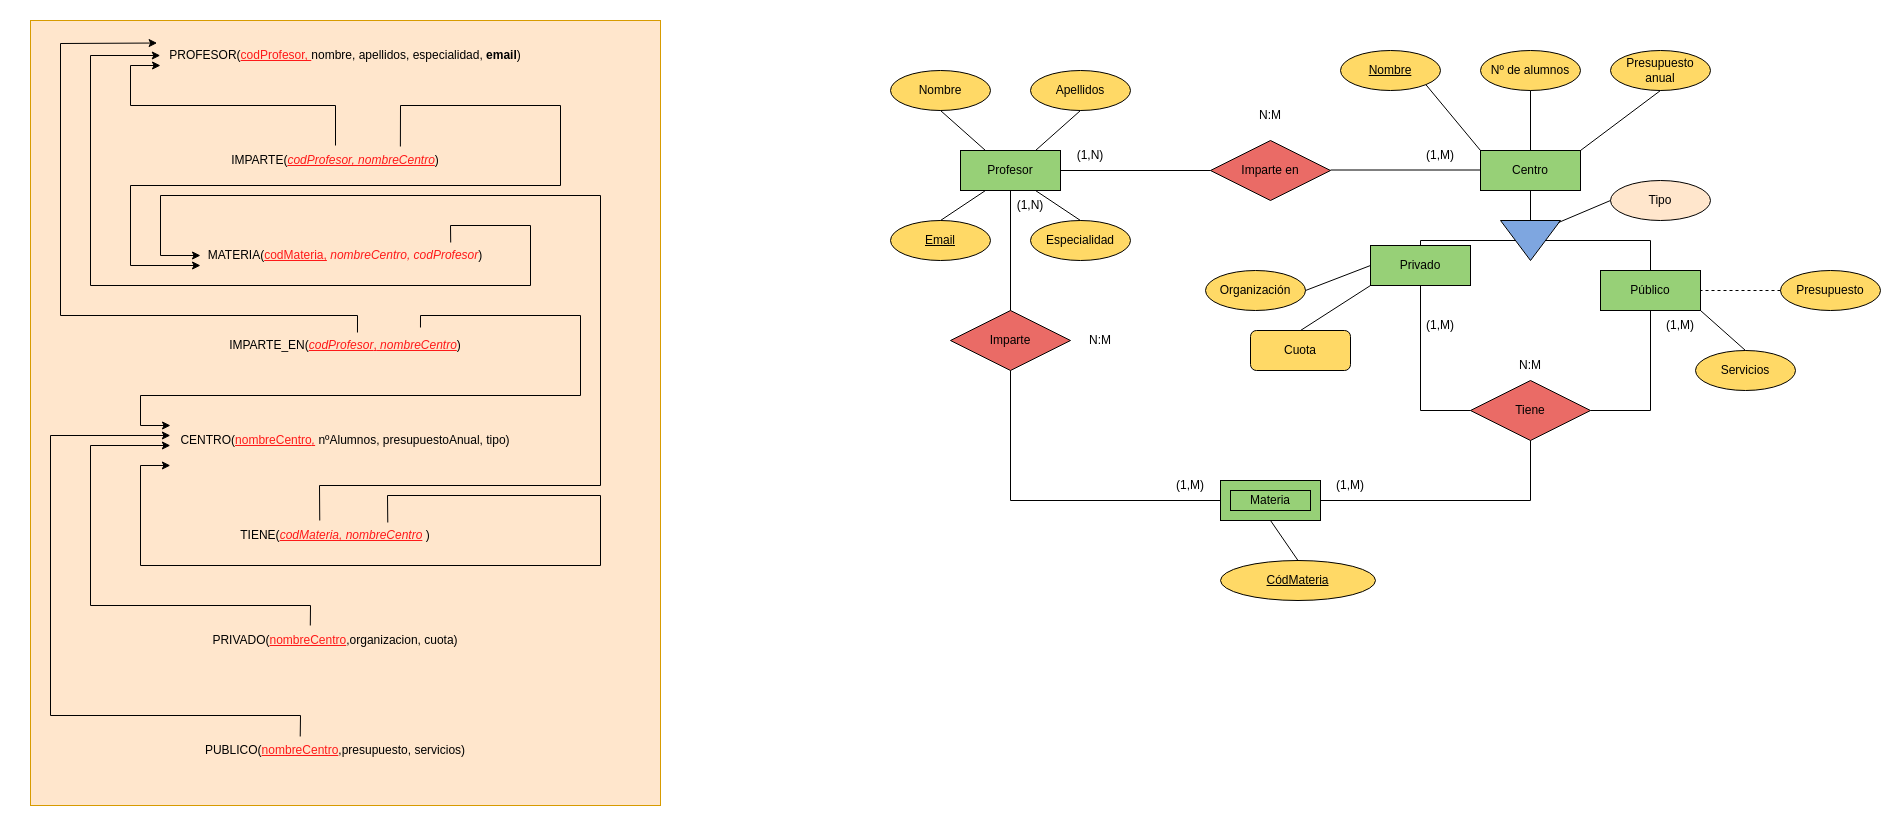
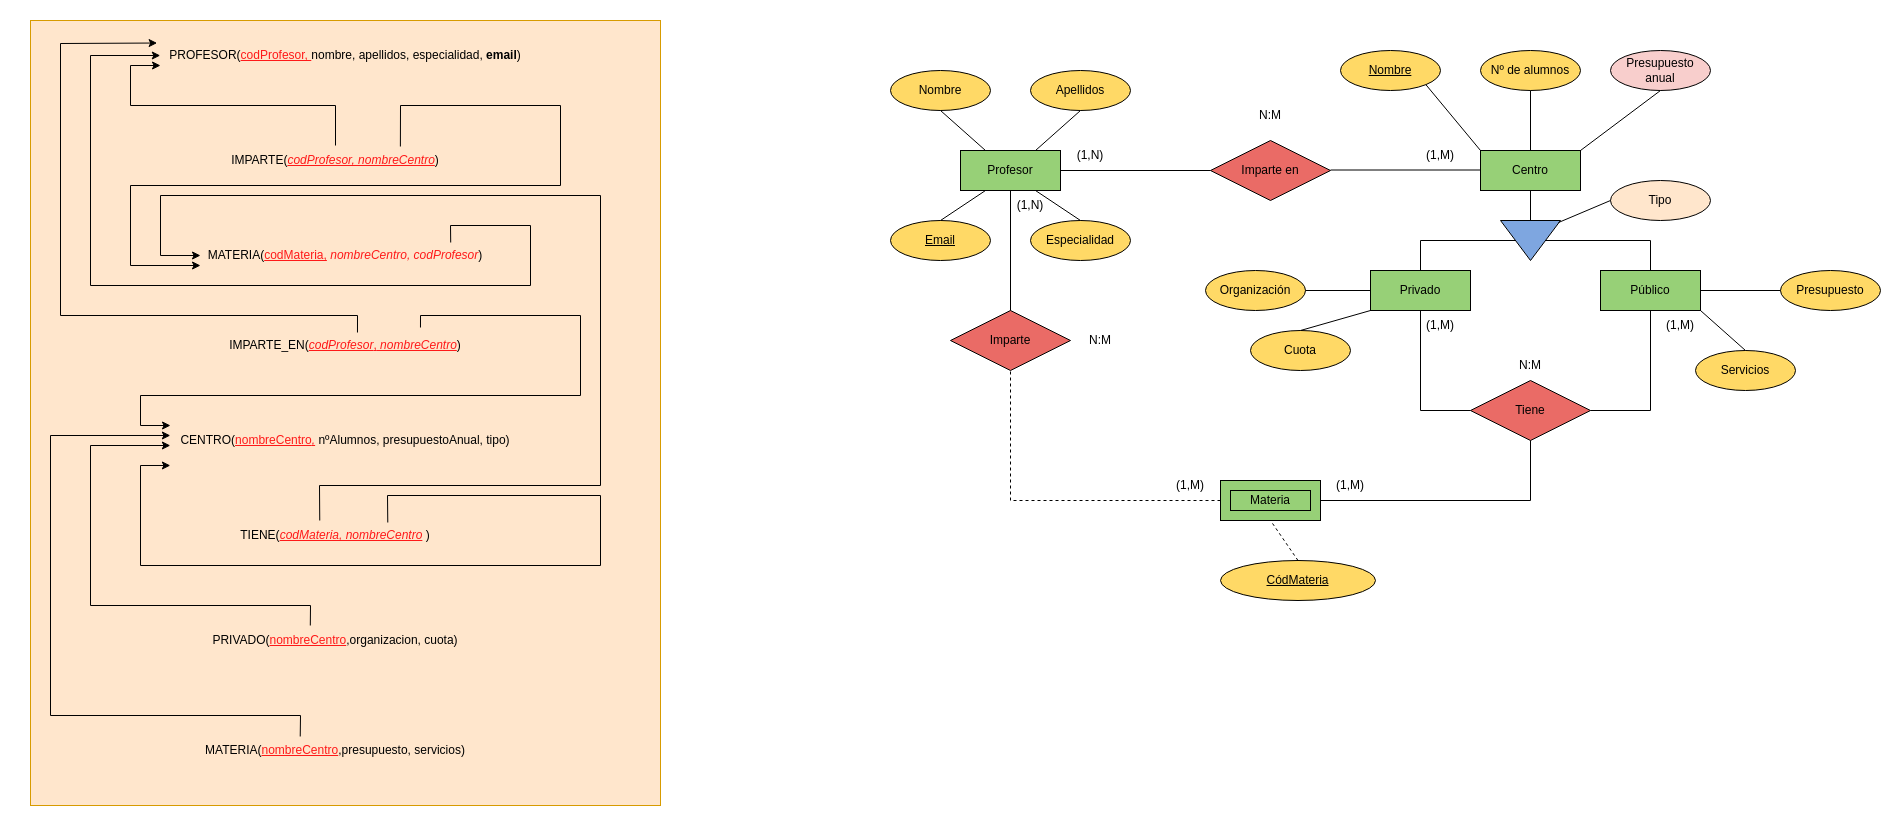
(1661, 71) -> (1661, 71)
(1421, 266) -> (1421, 291)
(1740, 291) -> (1740, 291)
(1301, 351) -> (1301, 351)
(1050, 501) -> (1050, 501)
(1284, 540) -> (1284, 540)
(336, 751) -> (336, 751)
